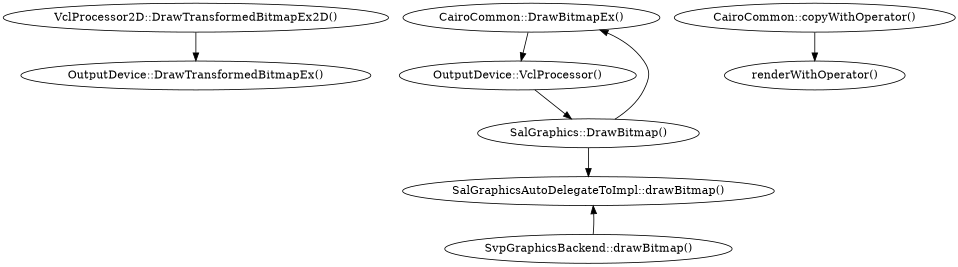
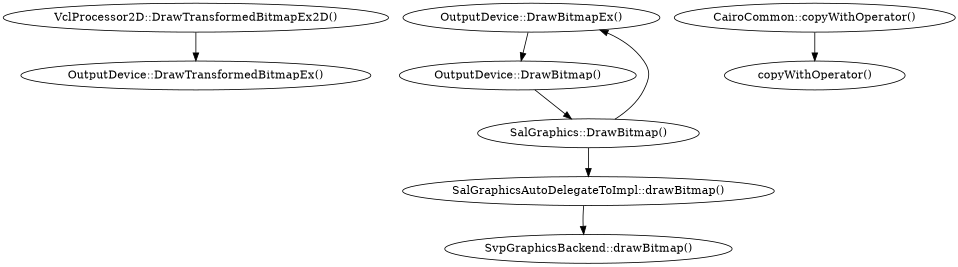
(531, 18) -> (531, 18)
(518, 75) -> (518, 75)
(815, 75) -> (815, 75)
(594, 224) -> (583, 216)
